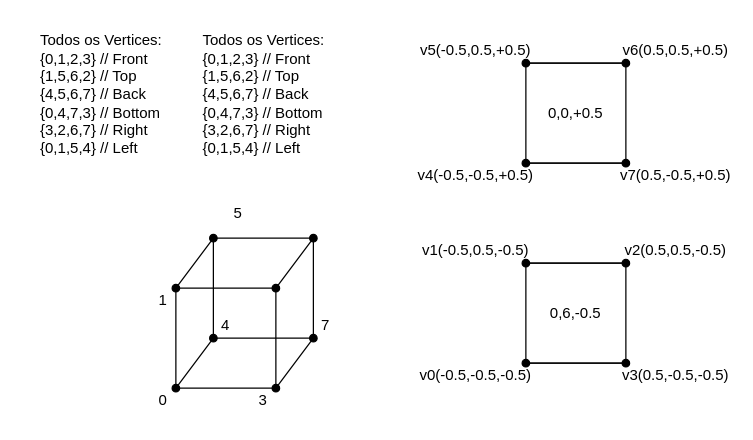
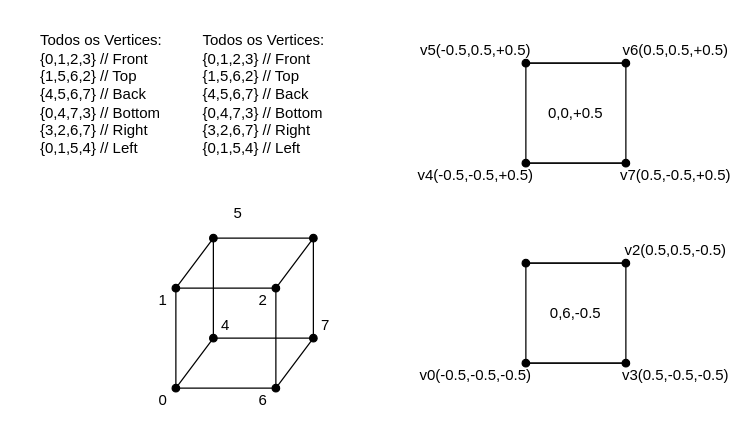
(476, 251) -> none
none -> (263, 301)
(263, 401) -> (263, 401)
